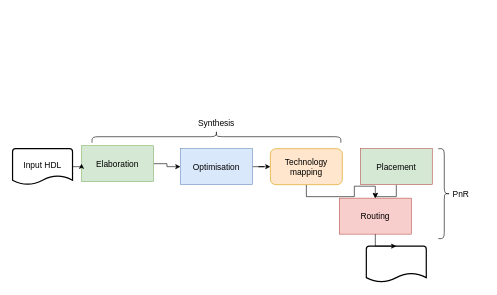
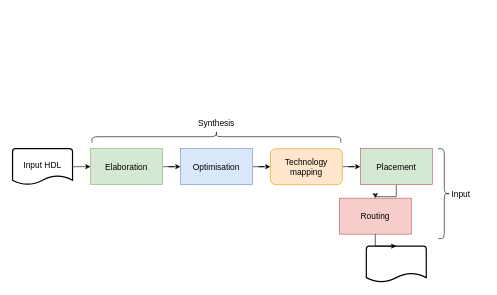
(117, 164) -> (126, 167)
(461, 194) -> (461, 194)
(343, 197) -> (351, 167)
